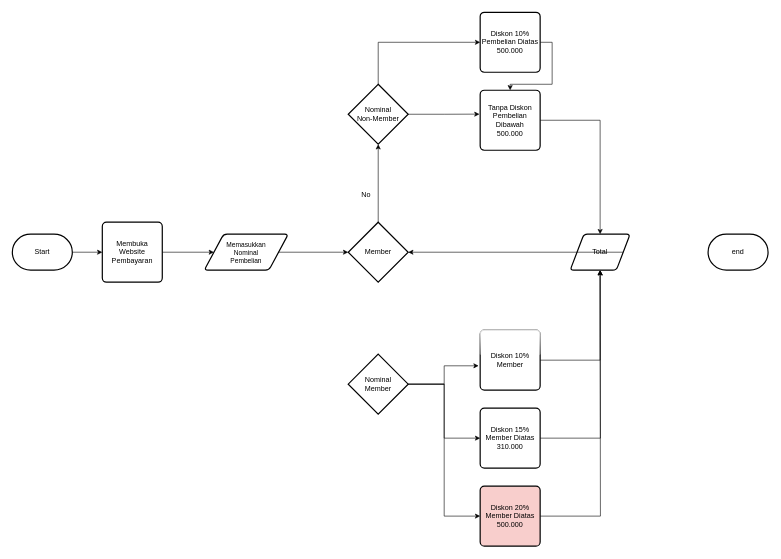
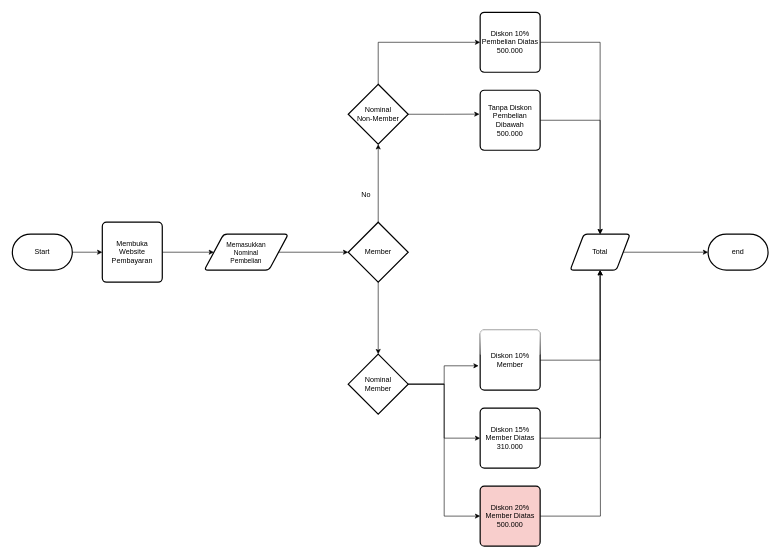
(511, 84) -> (600, 55)
(413, 252) -> (702, 252)
none -> (378, 348)
